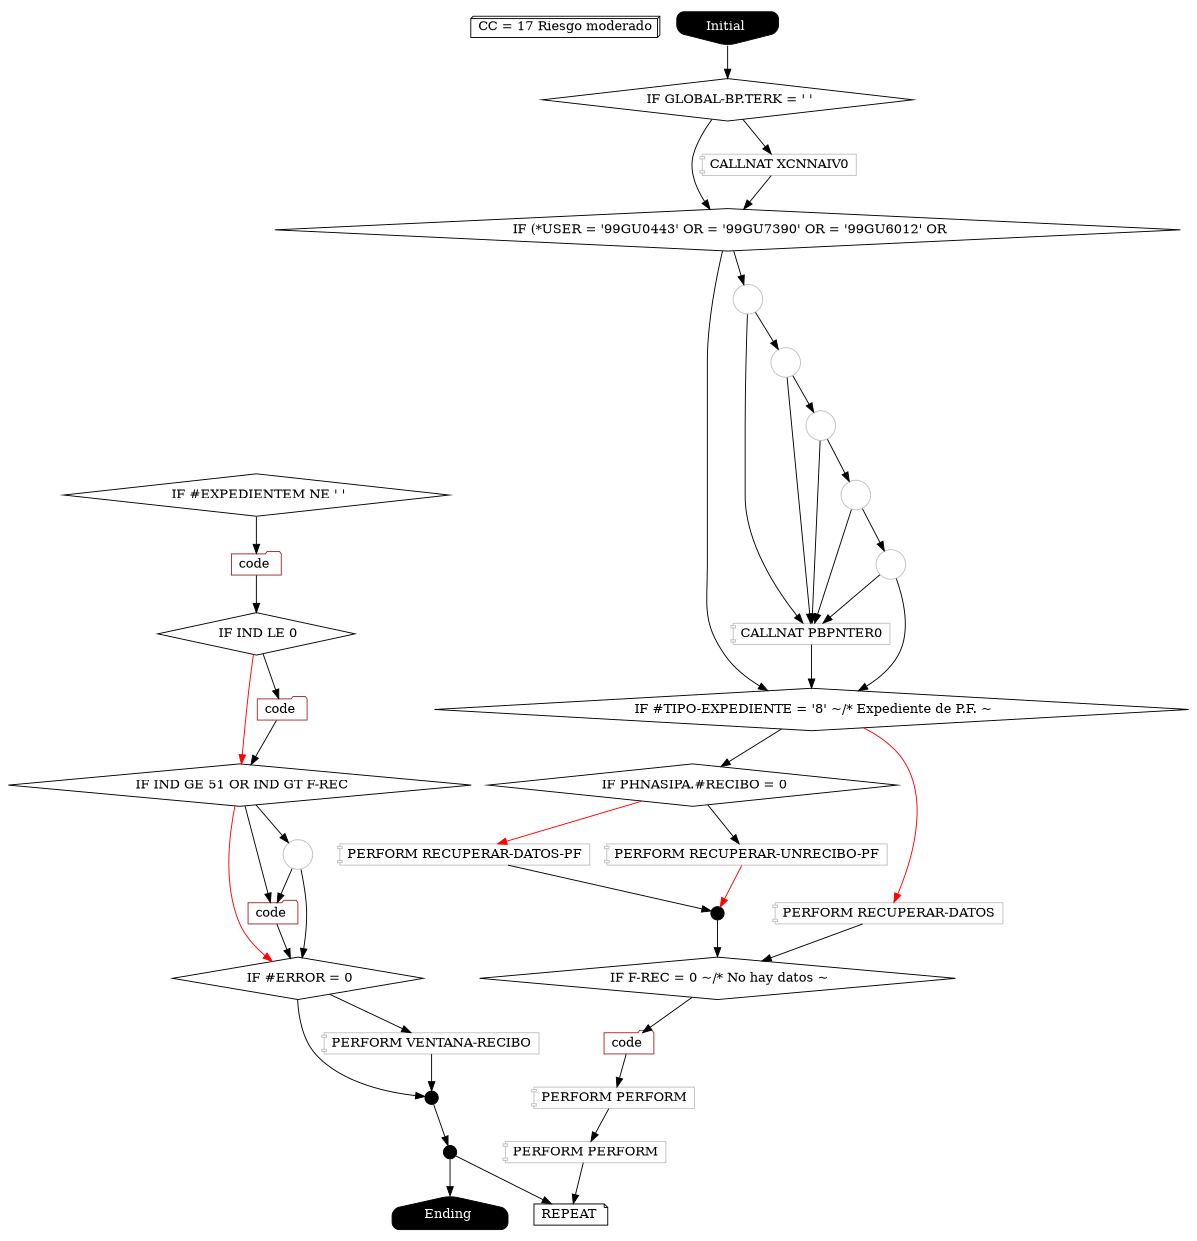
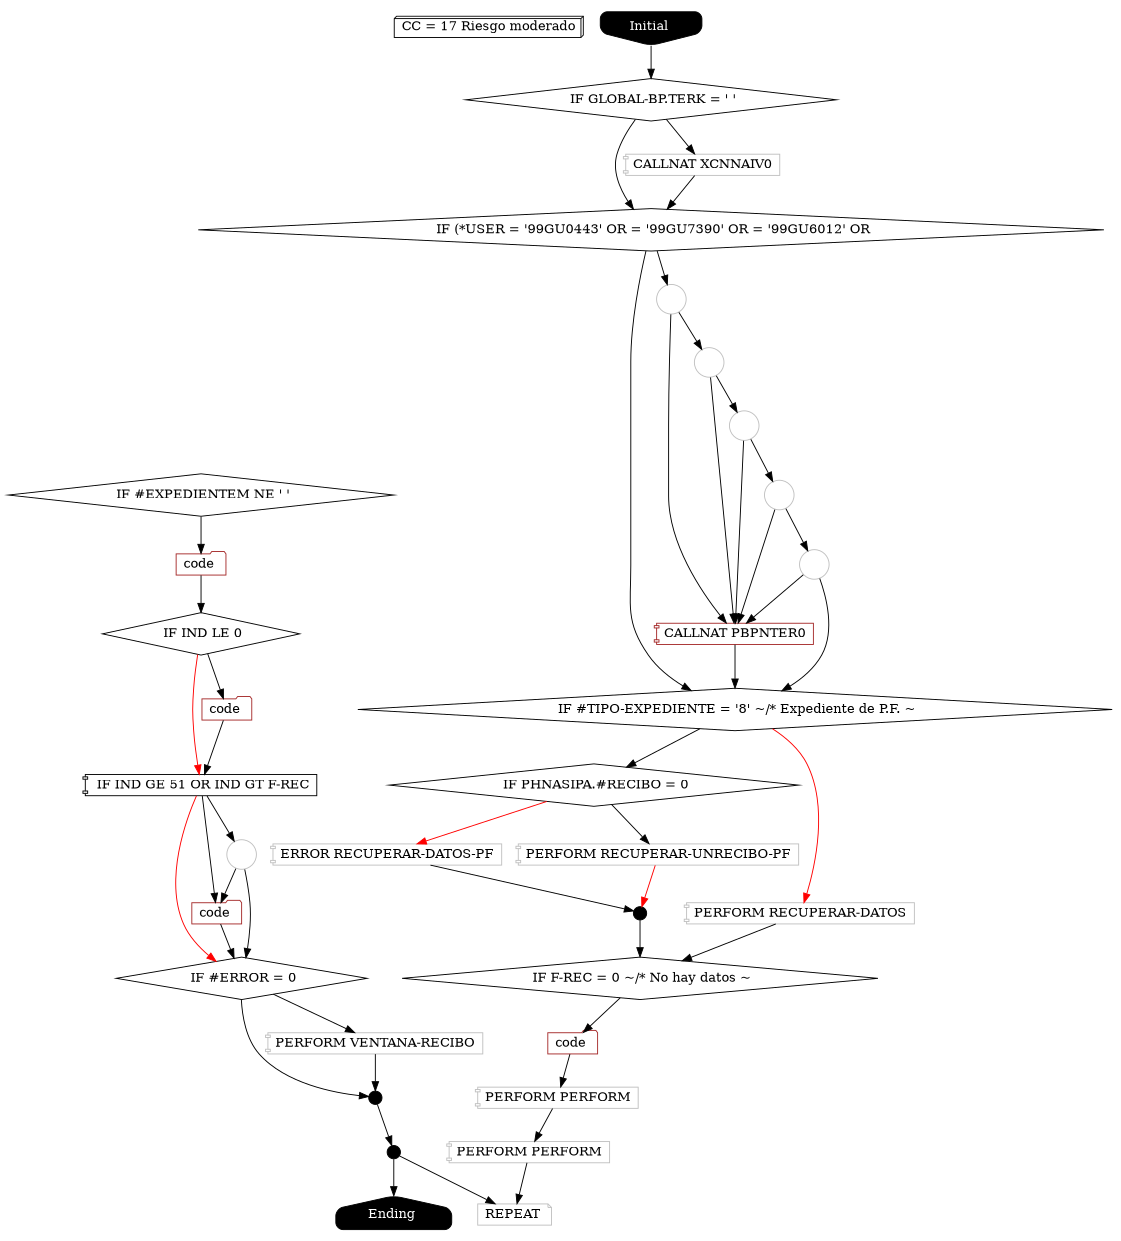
(812, 634) -> (735, 634)
(240, 785) -> (201, 785)
(465, 854) -> (387, 854)
(571, 1214) -> (515, 1214)
